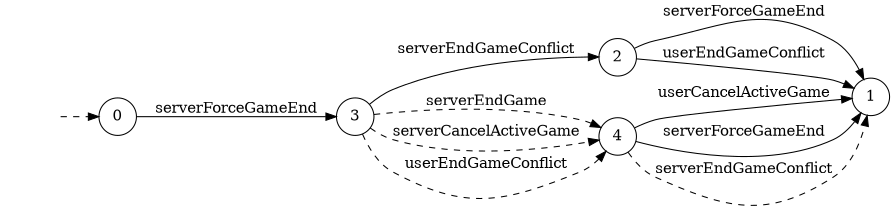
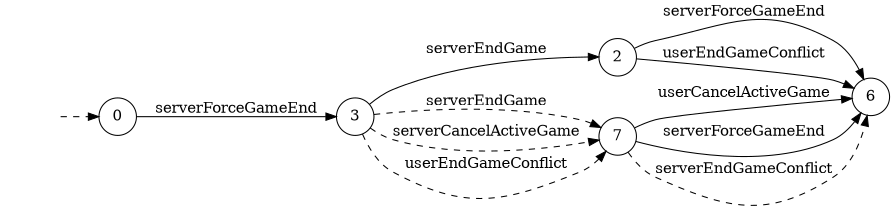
(486, 49) -> (486, 49)
(871, 97) -> (871, 97)
(618, 136) -> (618, 136)
